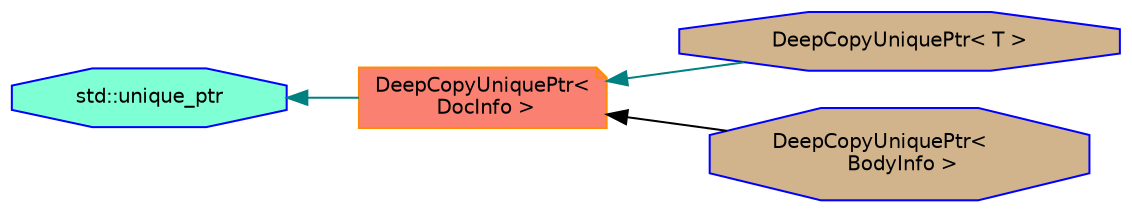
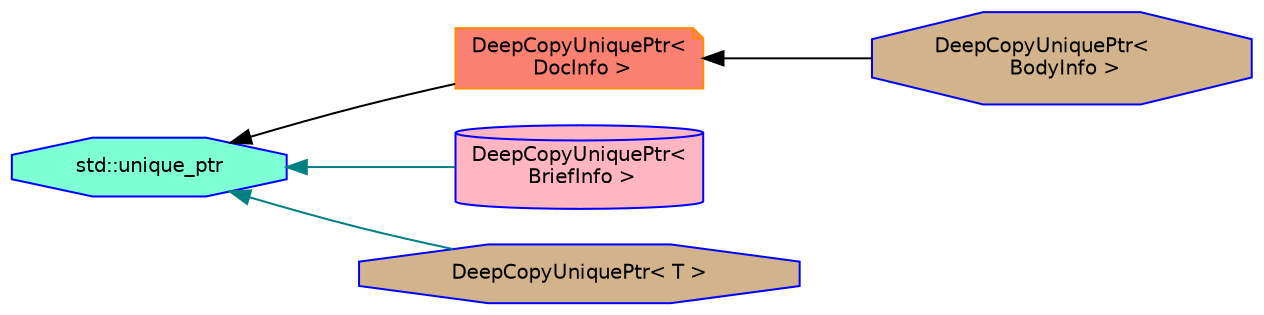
(686, 70) -> (351, 225)
(333, 98) -> (352, 108)
none -> (579, 167)
